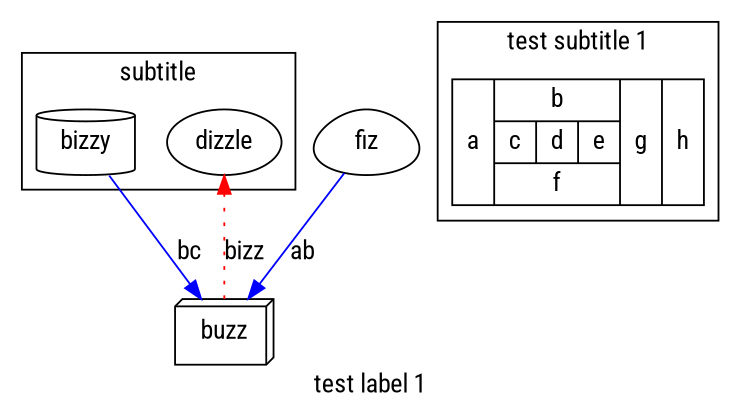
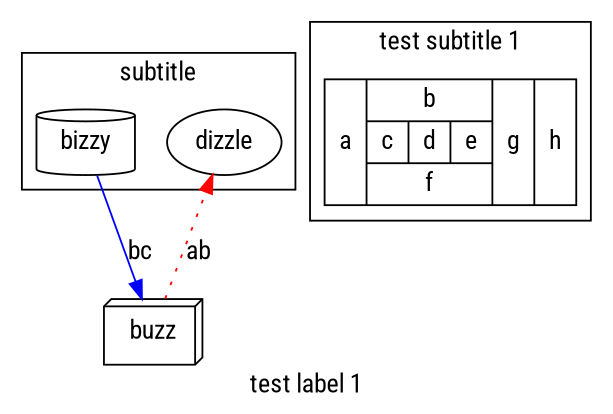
(367, 142) -> none
(244, 253) -> (199, 253)
